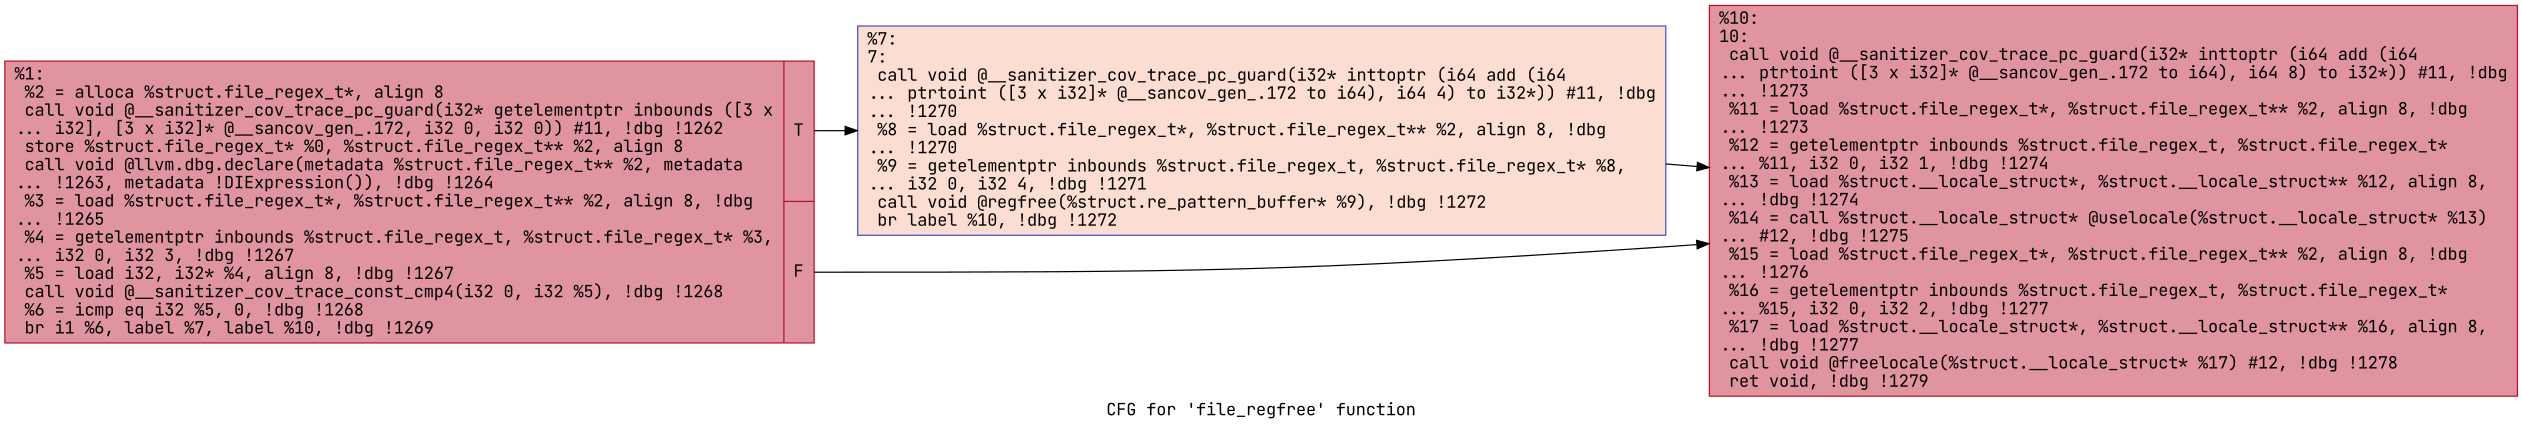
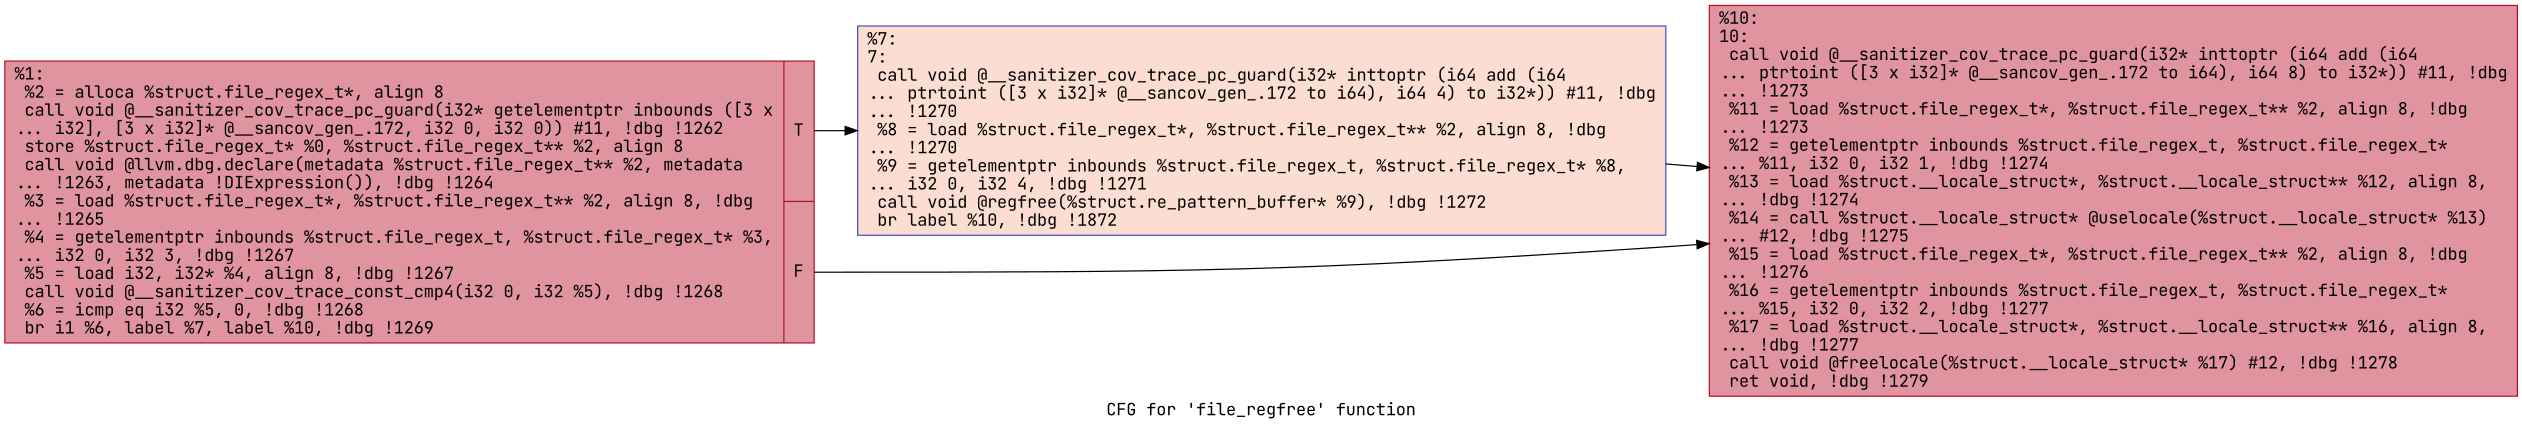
(993, 221) -> (993, 221)
